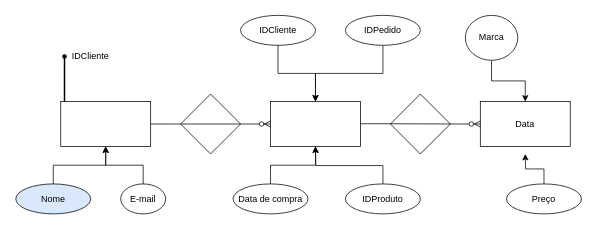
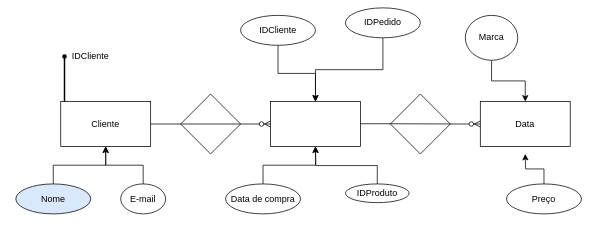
(383, 30) -> (383, 23)
none -> (105, 124)
(270, 199) -> (263, 199)
(383, 199) -> (377, 194)
